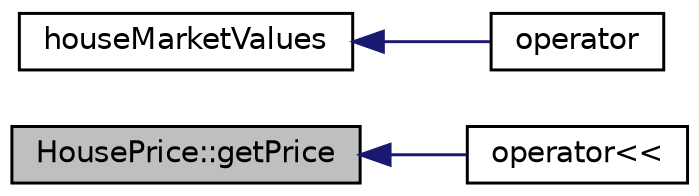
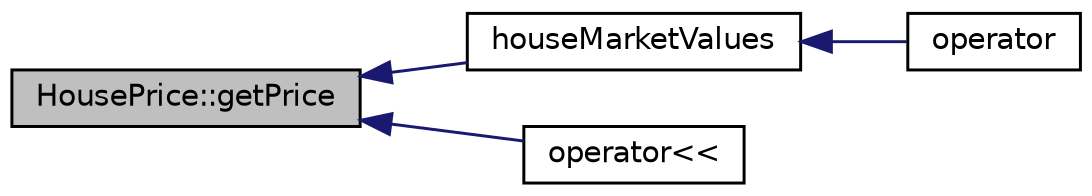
none -> (429, 68)
